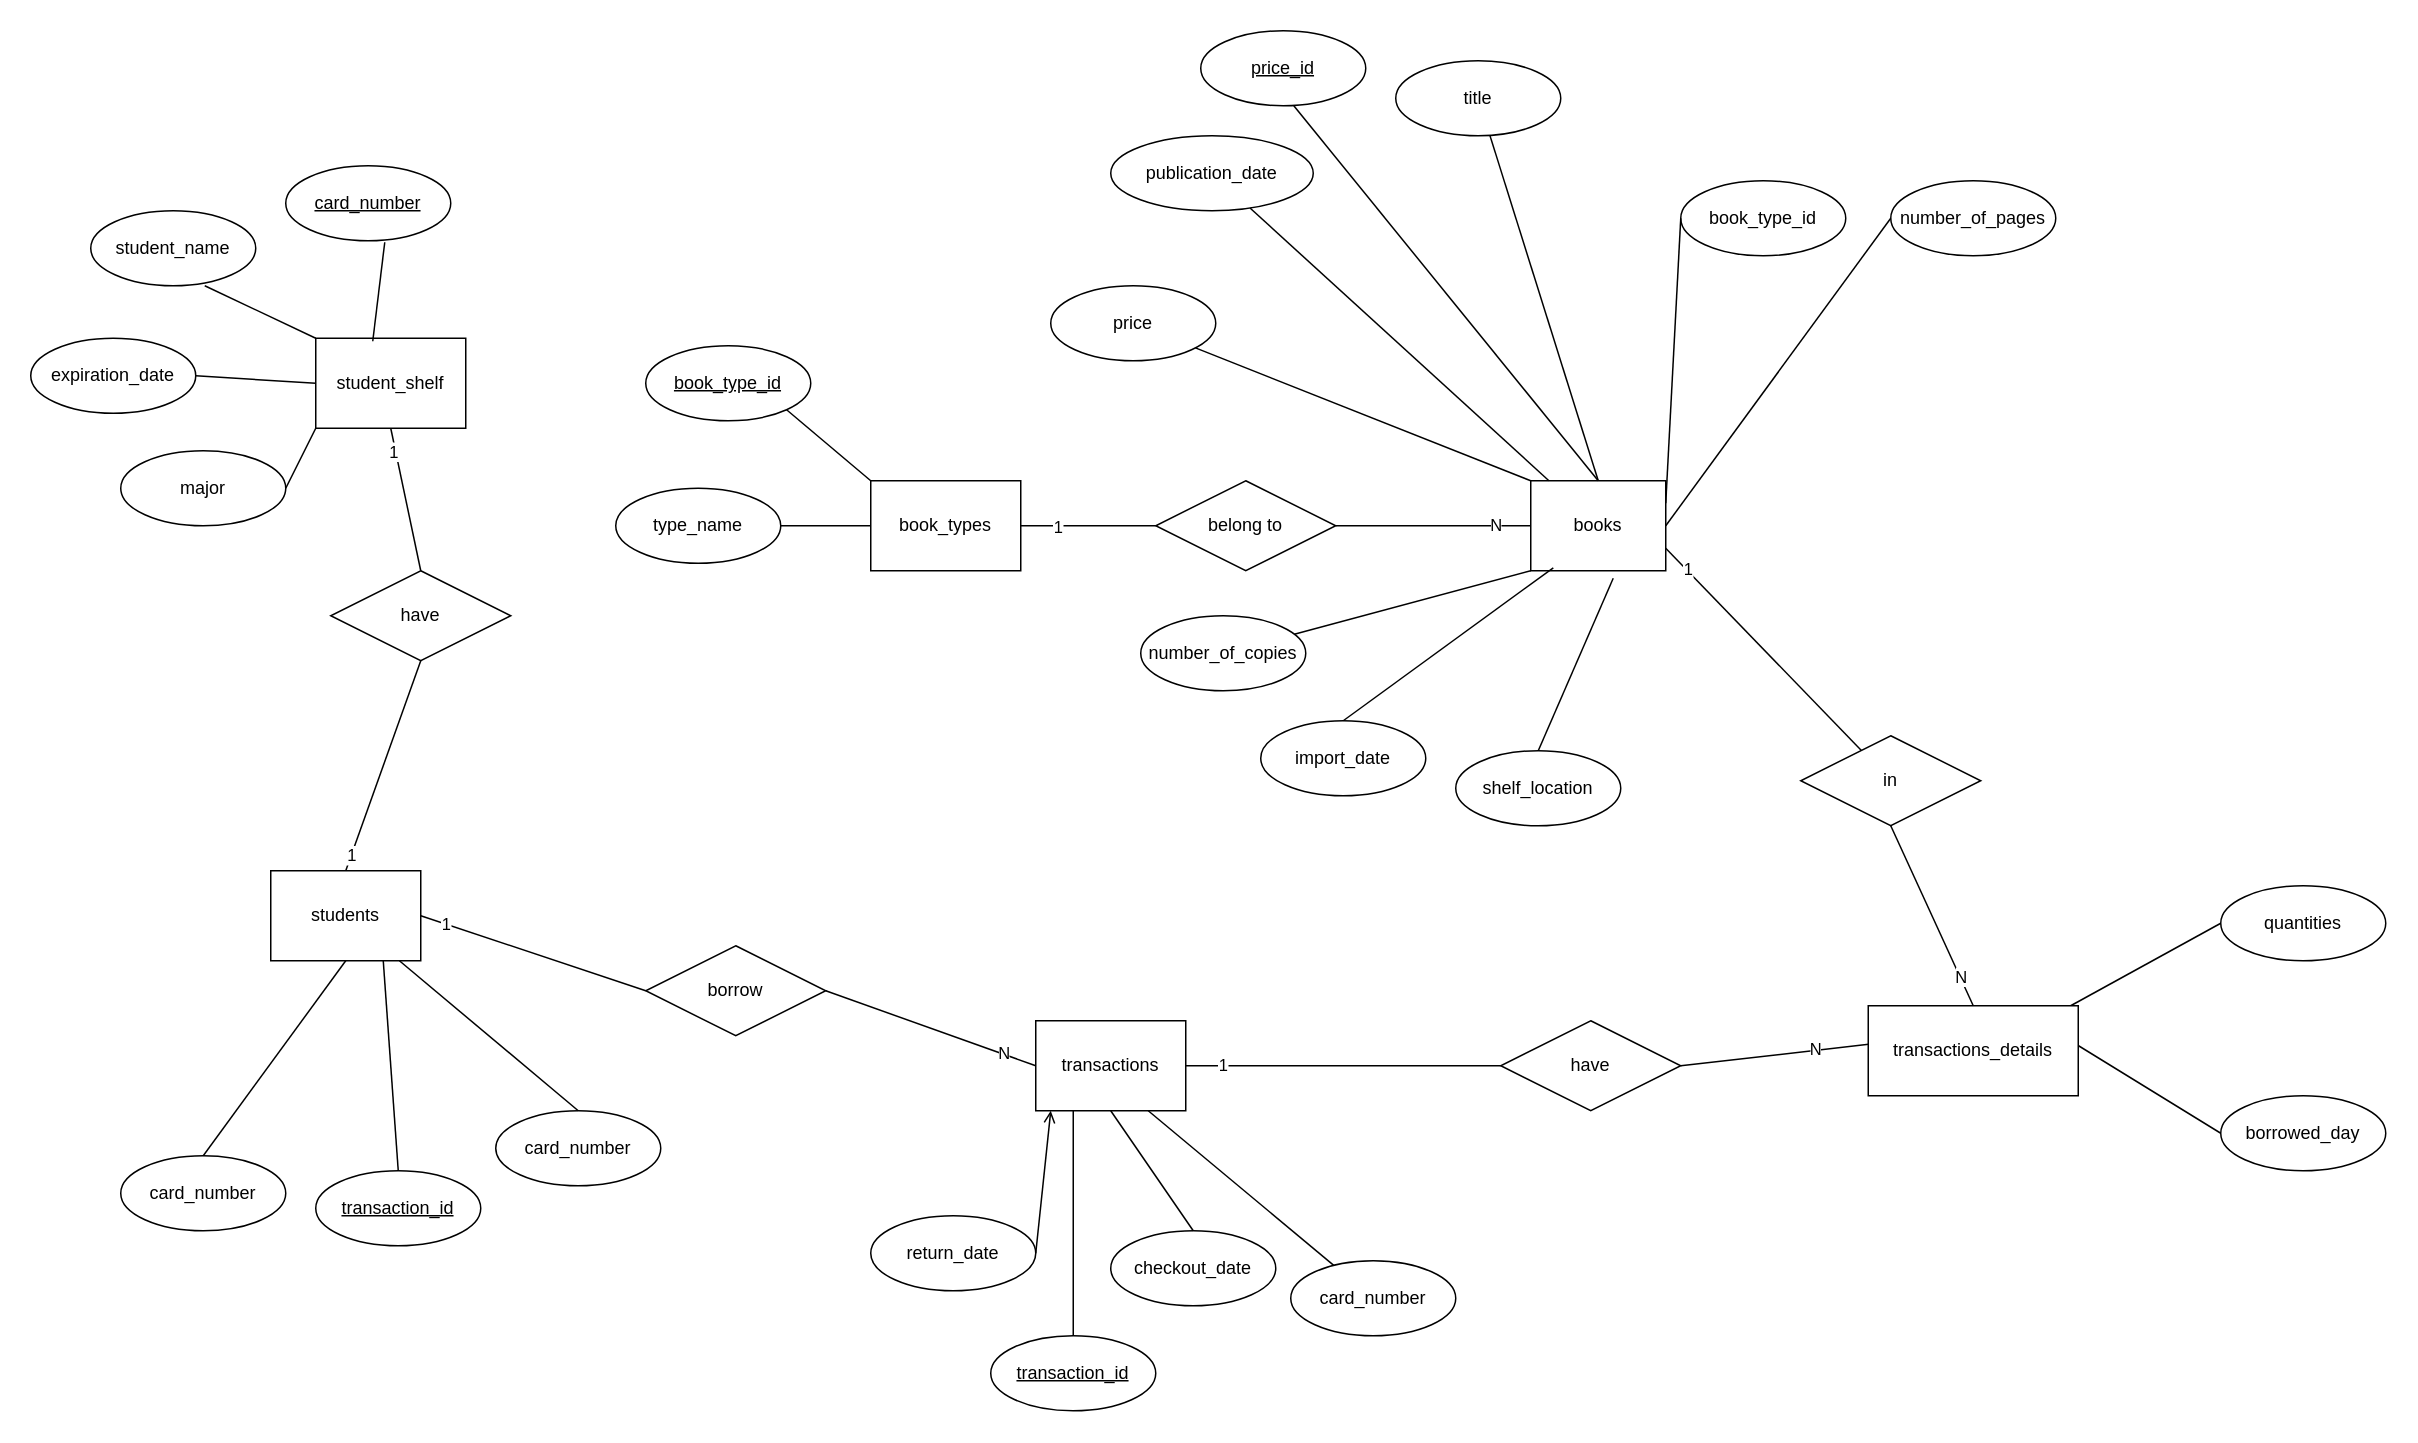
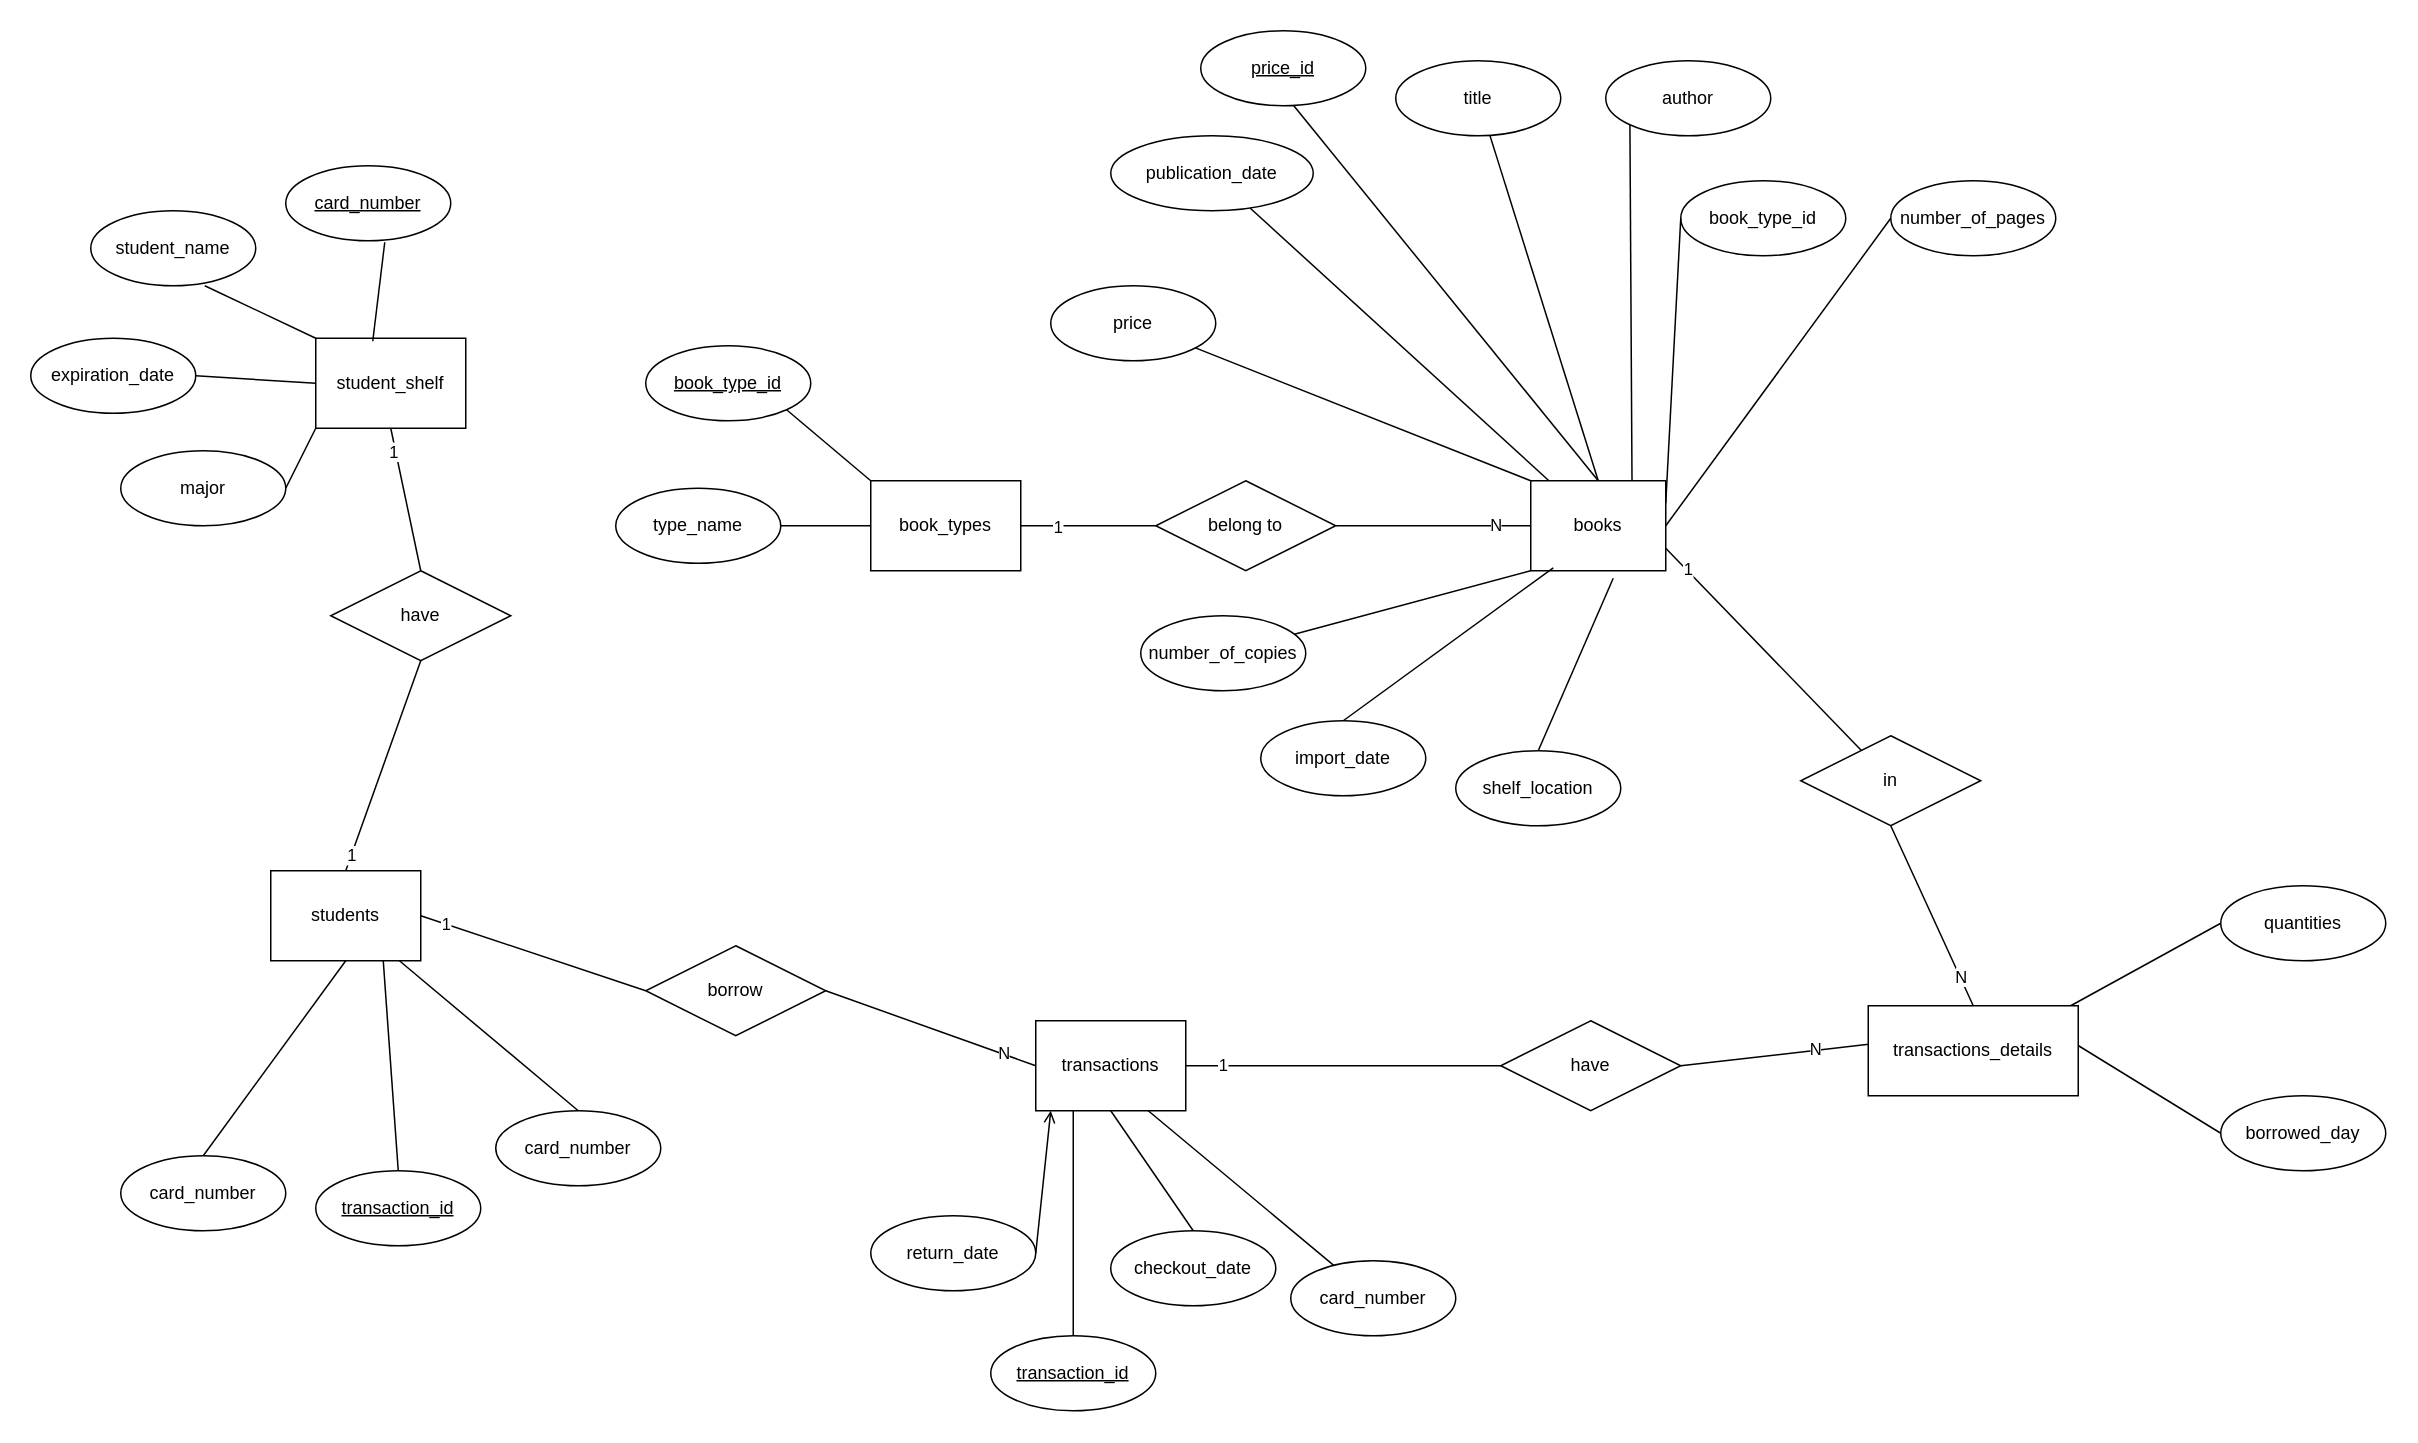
none -> (1688, 98)
none -> (1631, 303)
